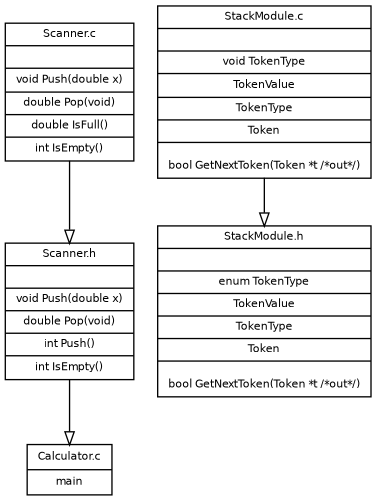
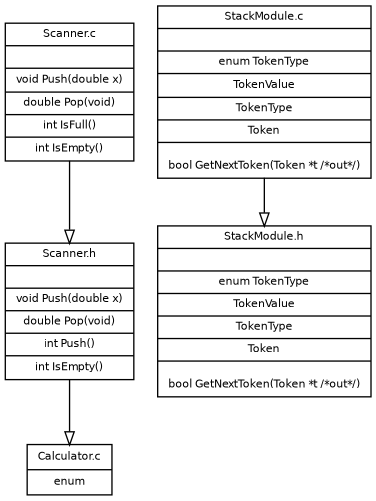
(264, 62) -> (264, 62)
(70, 125) -> (70, 125)
(70, 482) -> (70, 482)
